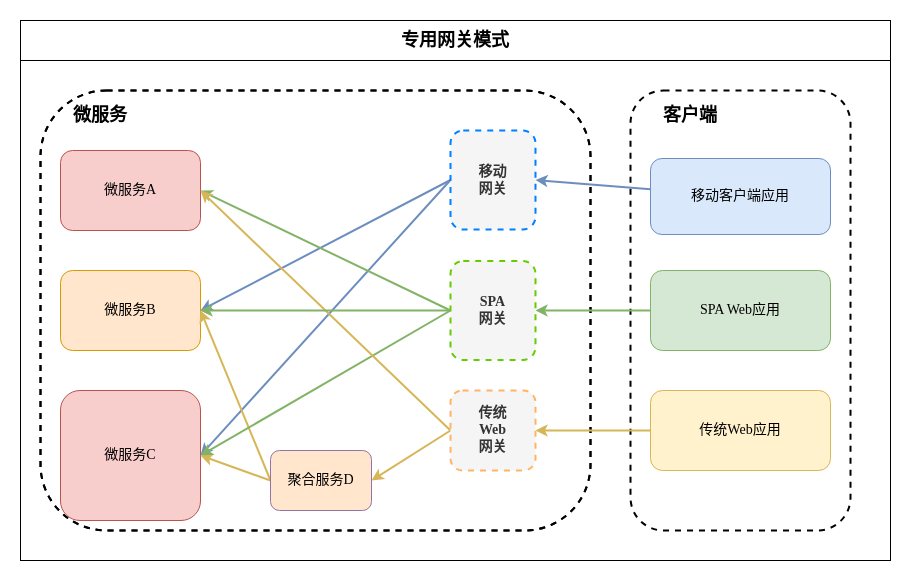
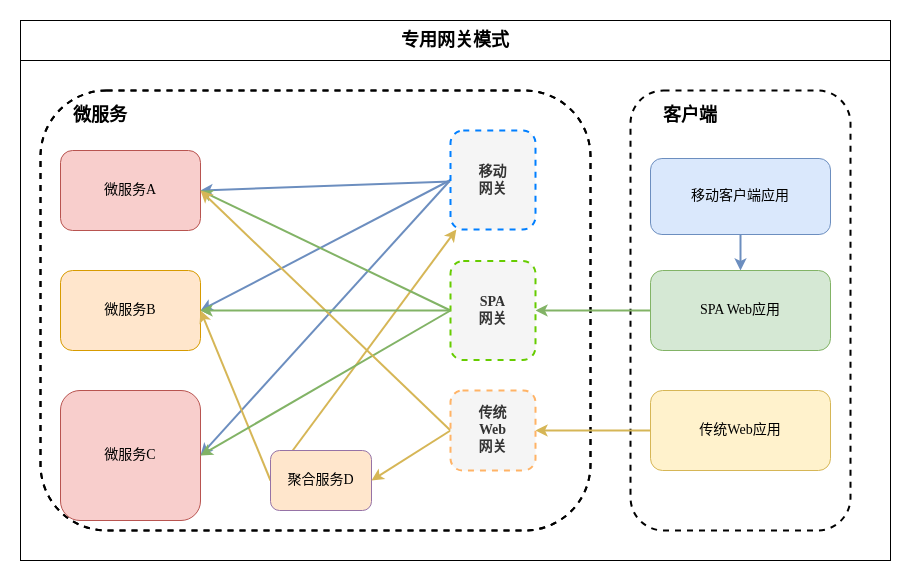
(598, 185) -> (741, 248)
none -> (326, 186)
(238, 469) -> (406, 298)
